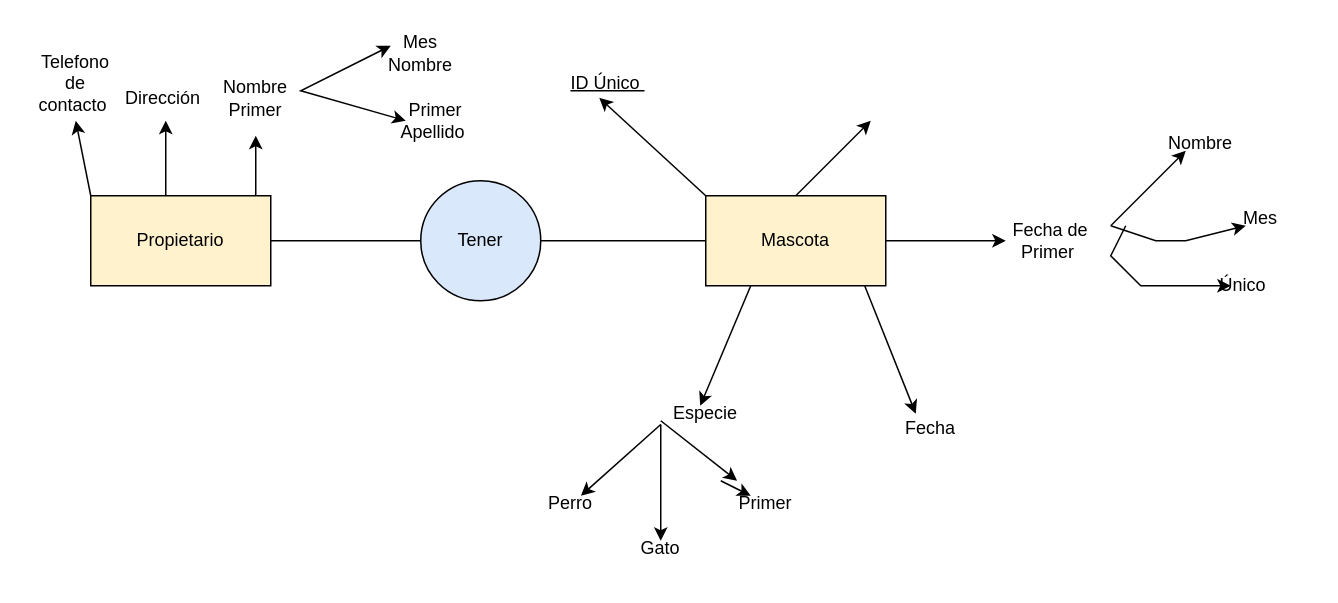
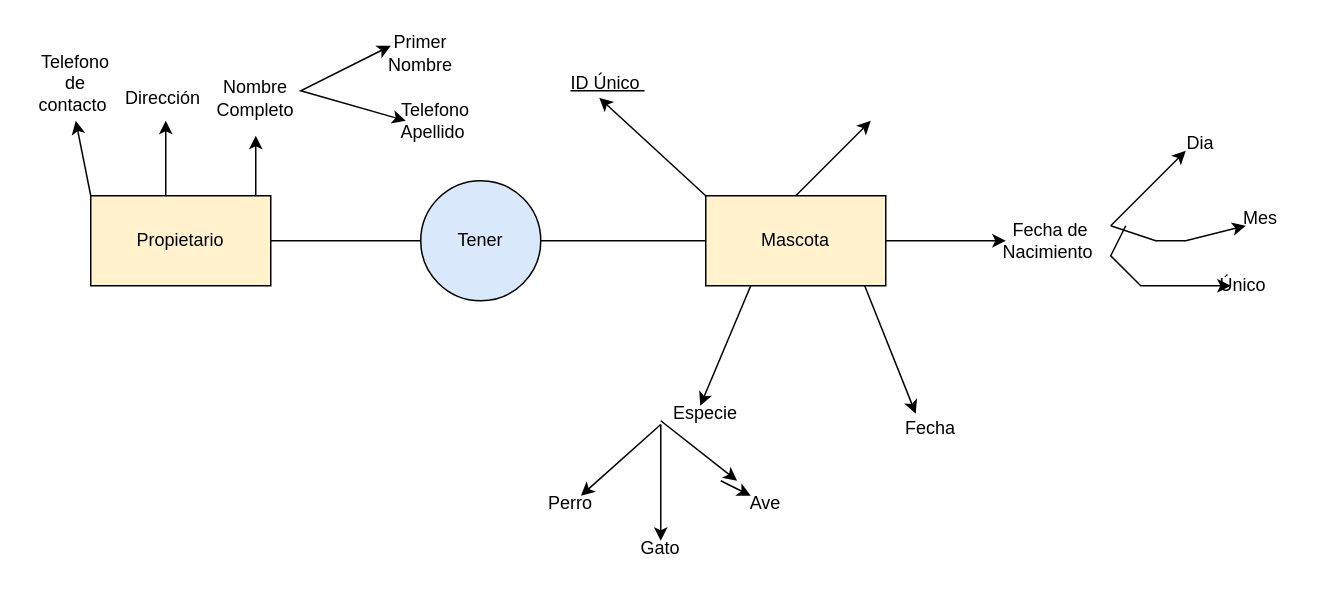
(421, 53) -> (421, 53)
(256, 98) -> (256, 98)
(436, 121) -> (436, 121)
(1201, 143) -> (1201, 143)
(1051, 241) -> (1051, 241)
(766, 503) -> (766, 503)
